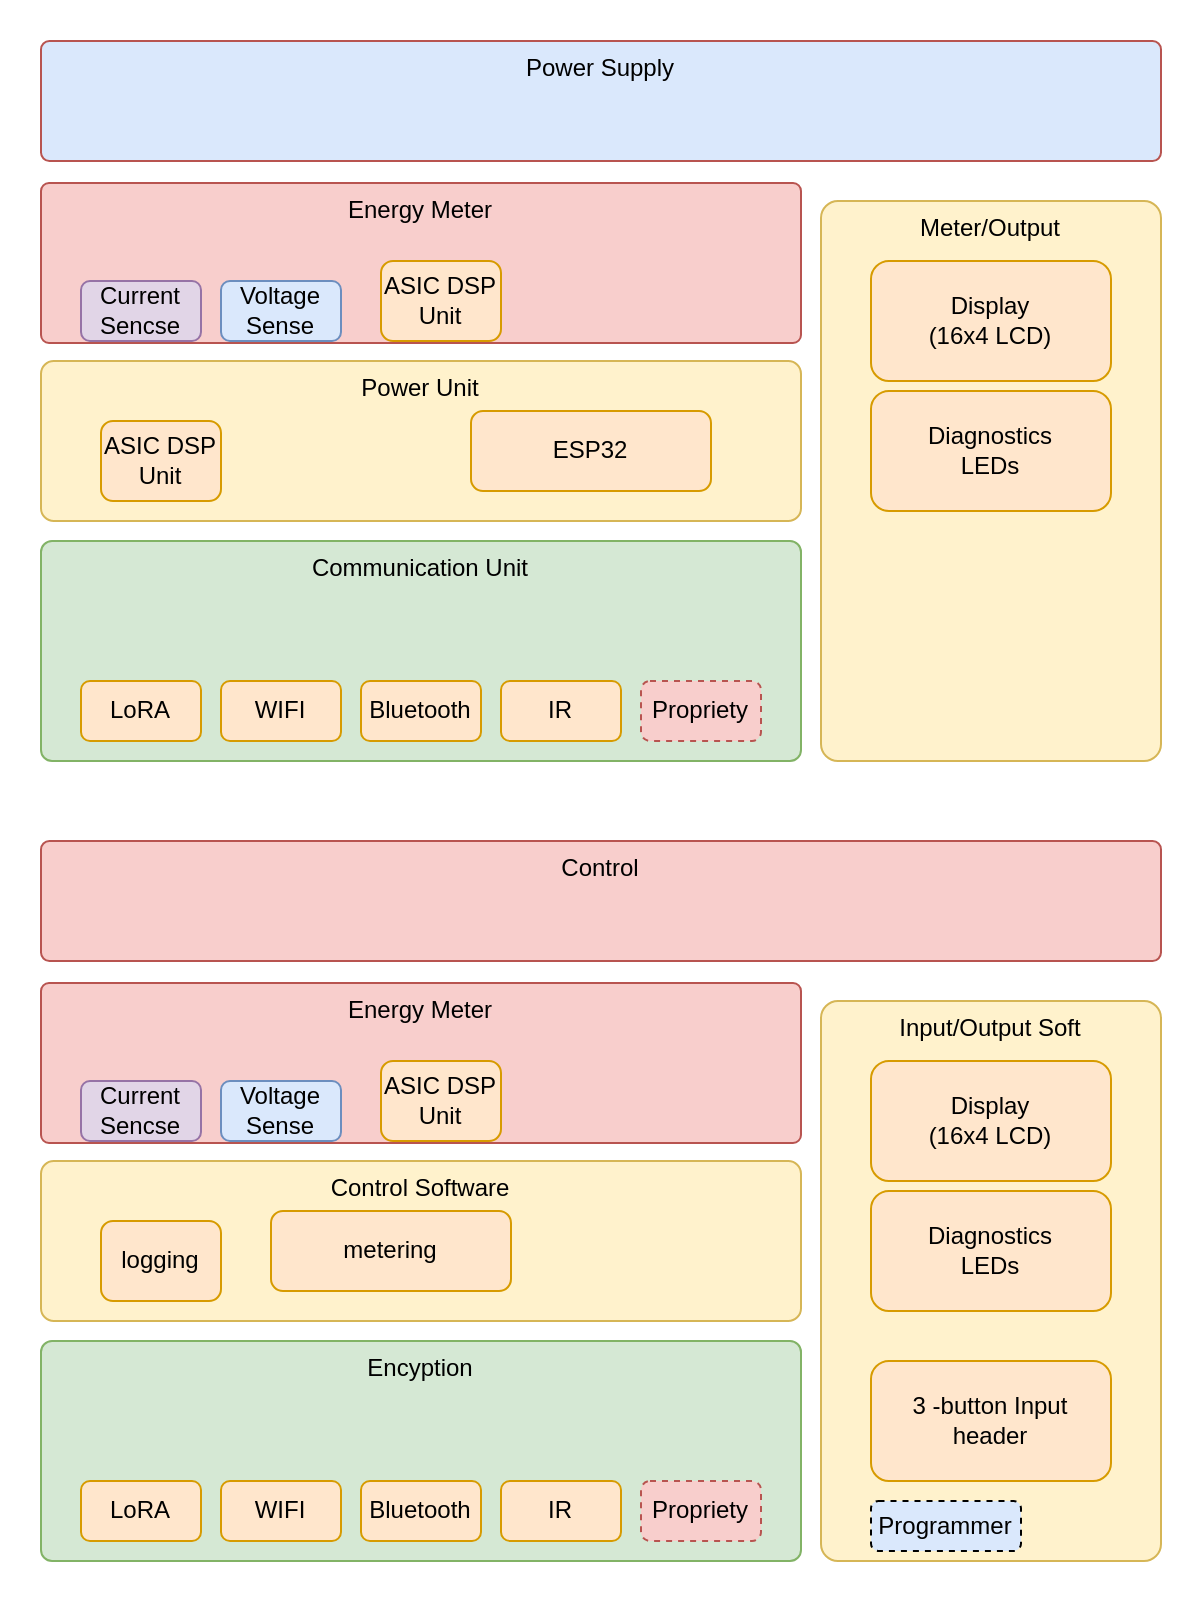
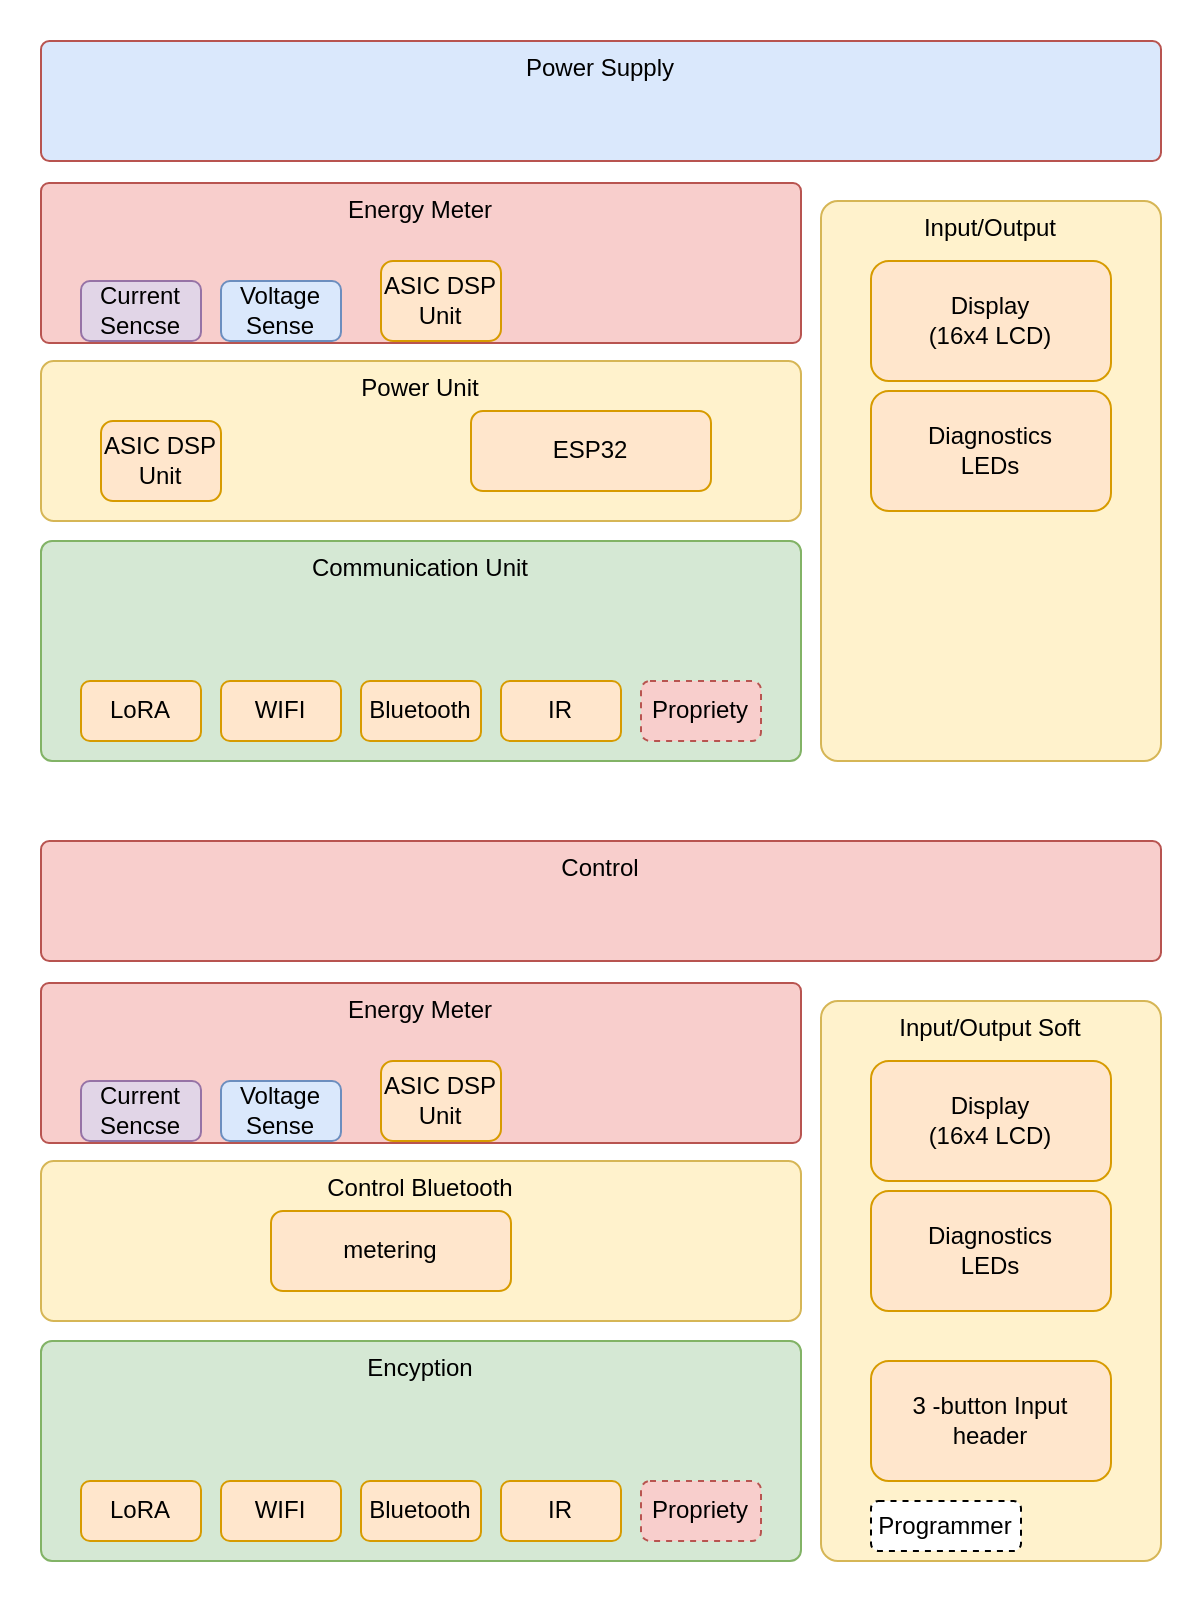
(991, 229) -> (991, 229)
(421, 1189) -> (421, 1189)
(161, 1261) -> none
(946, 1526) -> (946, 1526)
